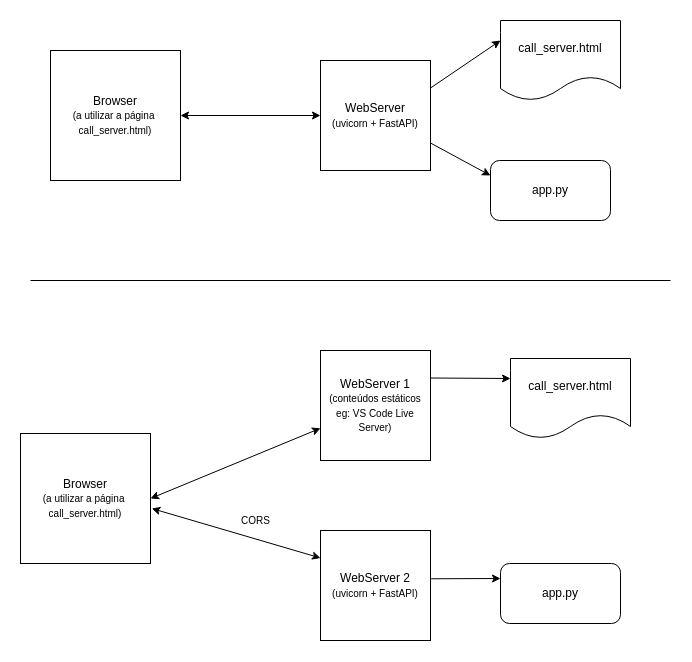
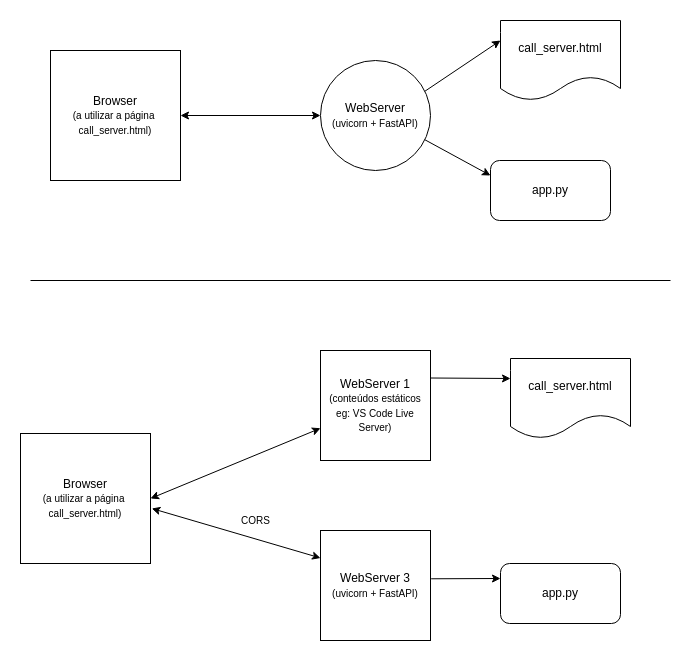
(376, 116) -> (376, 116)
(376, 586) -> (376, 586)
